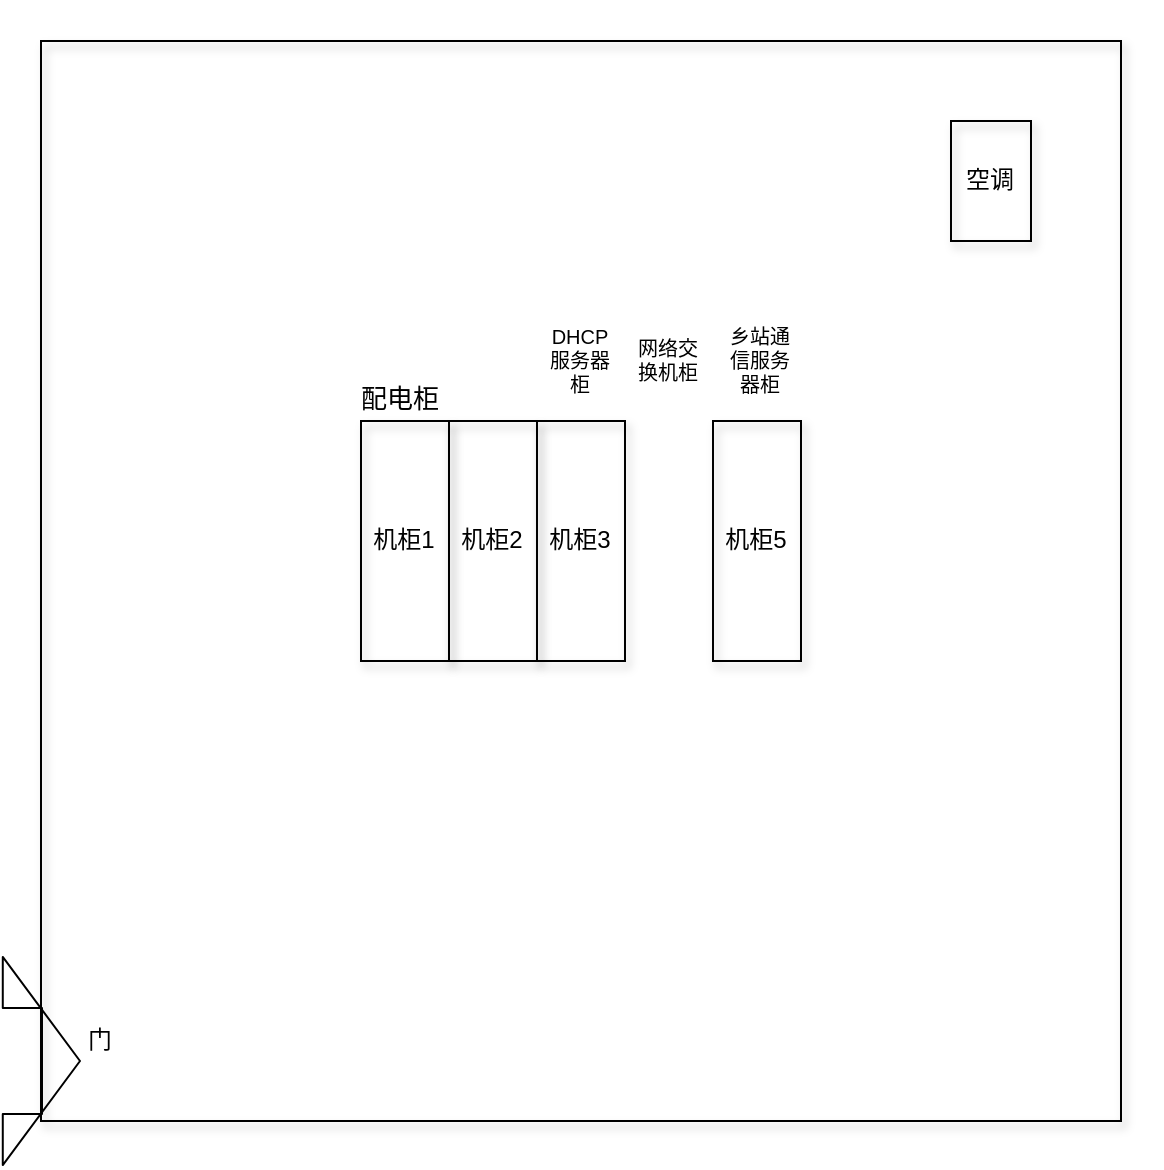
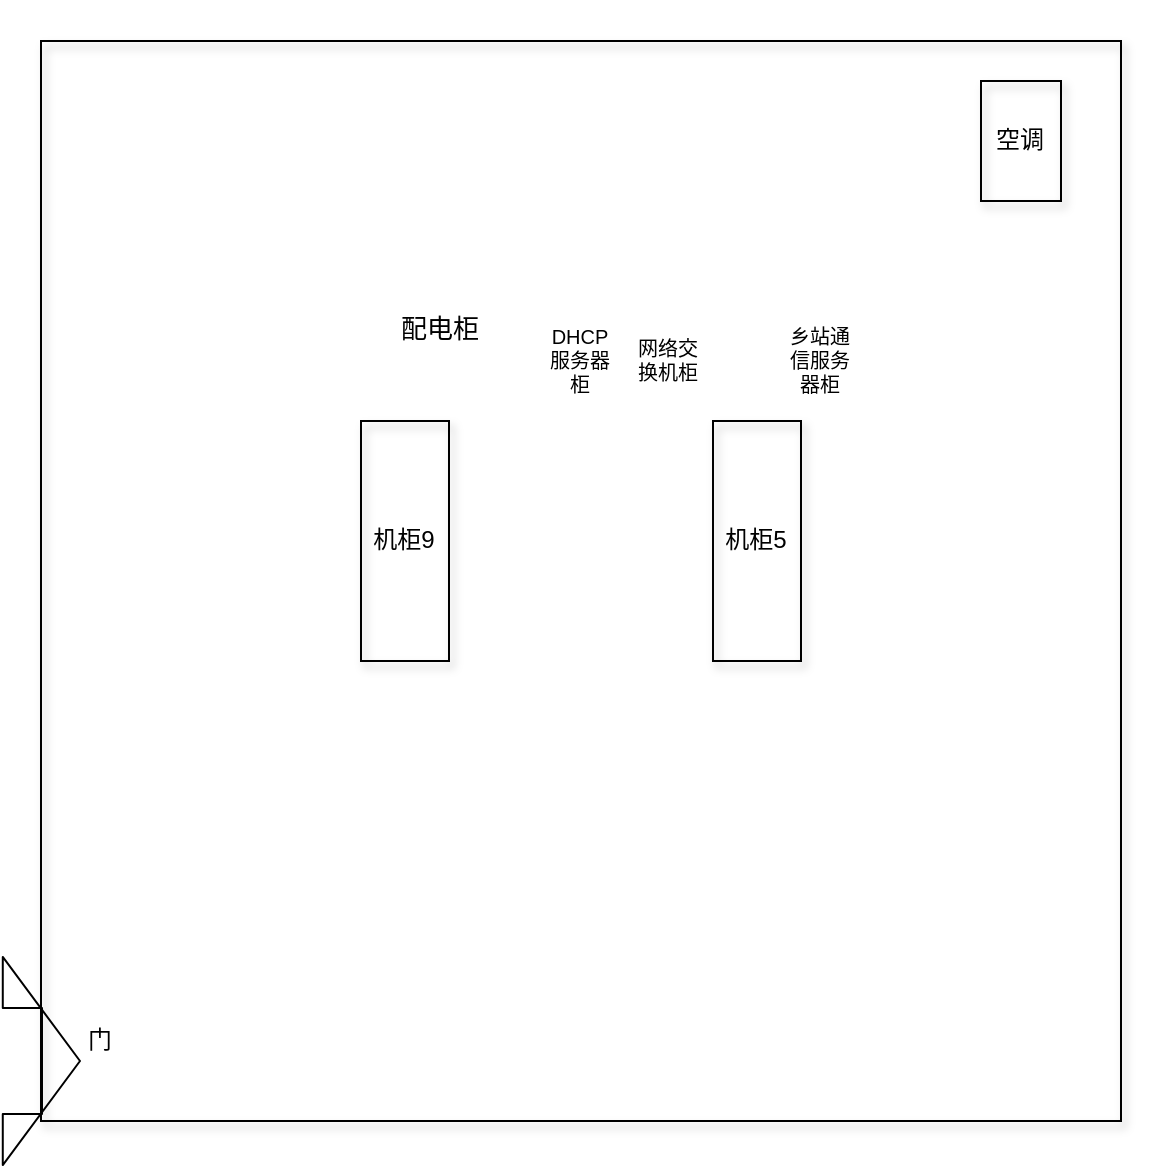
(991, 181) -> (1021, 141)
(761, 361) -> (821, 361)
(401, 401) -> (441, 331)
(405, 541) -> (405, 541)
(493, 541) -> none
(581, 541) -> none
